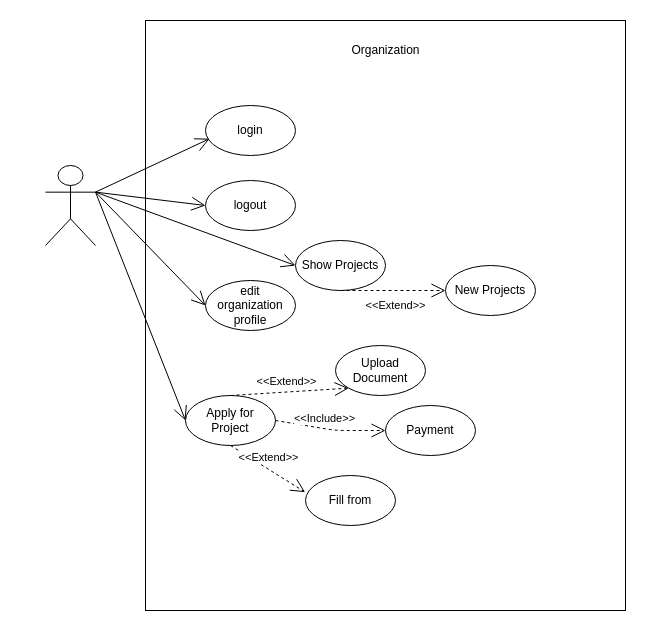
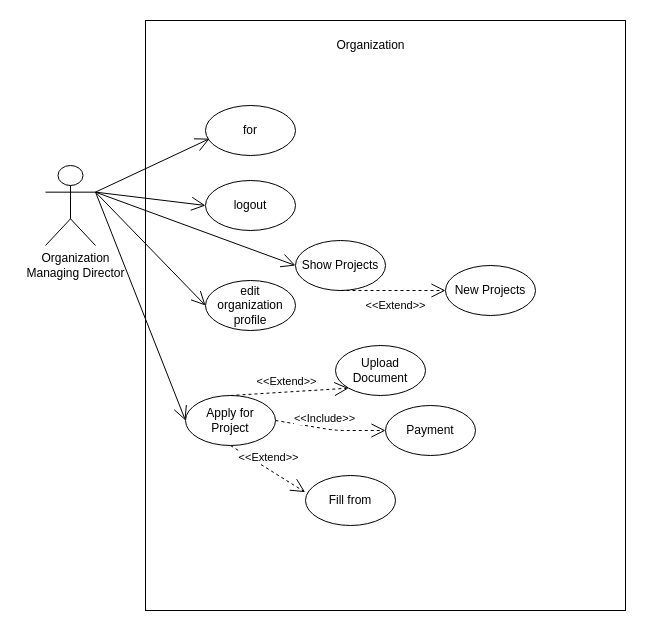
(386, 51) -> (371, 46)
(251, 131) -> (251, 131)
none -> (76, 266)
